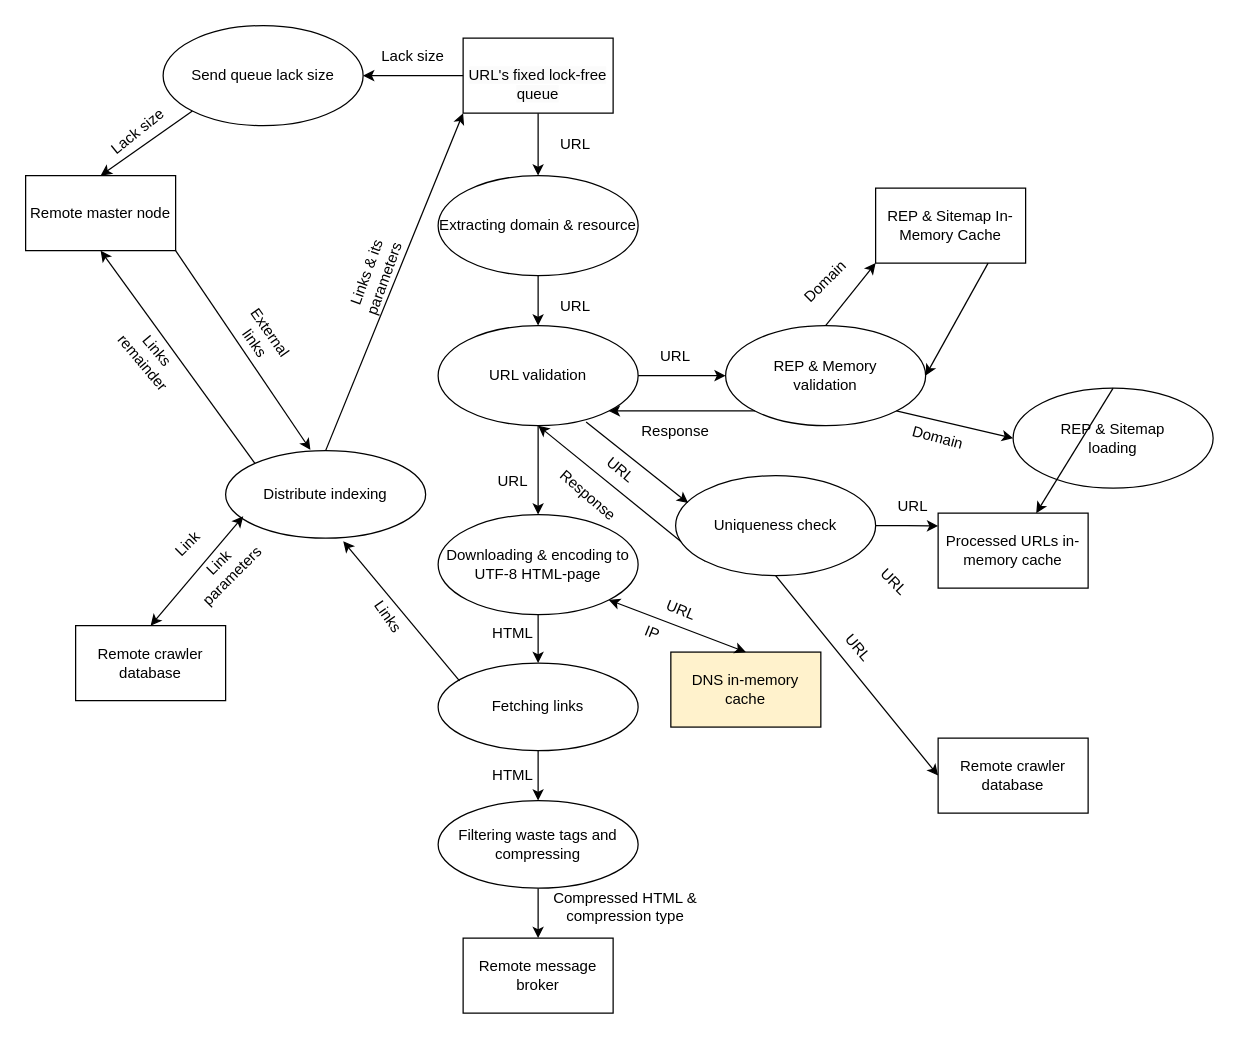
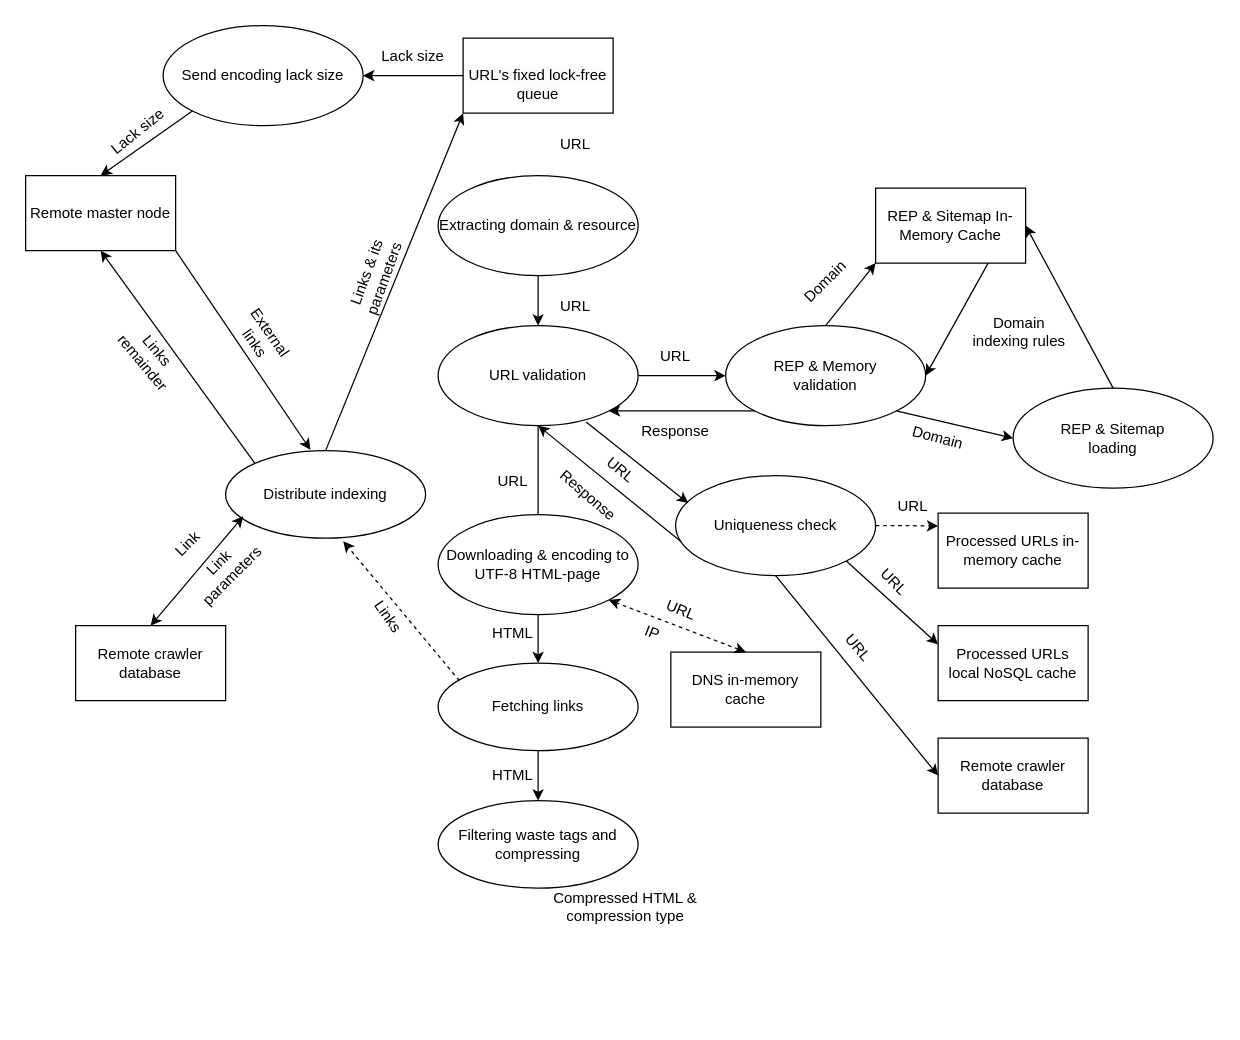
(263, 76) -> (263, 76)
(538, 140) -> none
none -> (1019, 332)
(1077, 447) -> (1071, 310)
(538, 505) -> (538, 508)
(903, 526) -> (903, 526)
none -> (889, 600)
(404, 614) -> (404, 614)
(676, 626) -> (676, 626)
none -> (1013, 663)
(746, 690) -> (746, 690)
(538, 909) -> none
(538, 976) -> none
